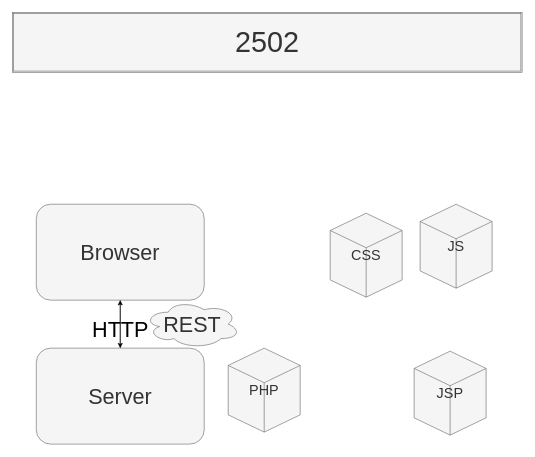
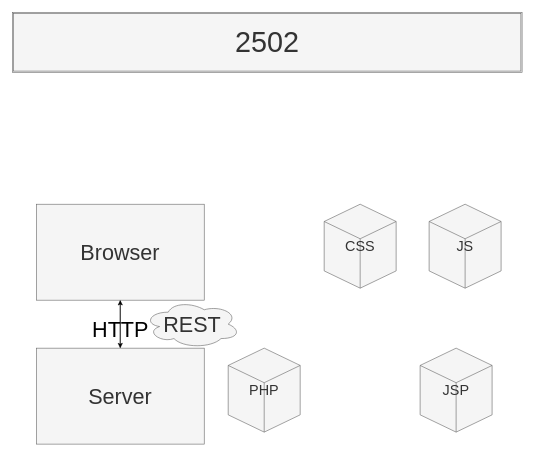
(456, 246) -> (465, 246)
(120, 252) -> (120, 252)
(366, 255) -> (360, 246)
(450, 393) -> (456, 390)
(120, 396) -> (120, 396)
